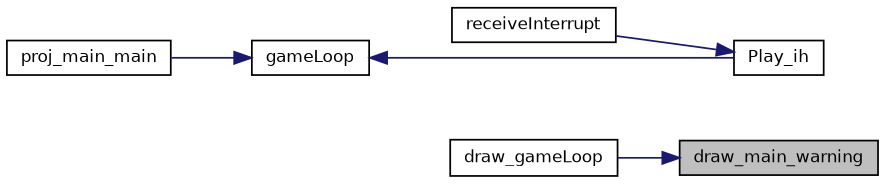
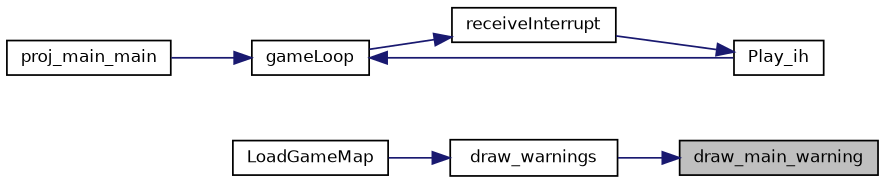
none -> (402, 44)
none -> (310, 158)
(534, 158) -> (534, 158)
